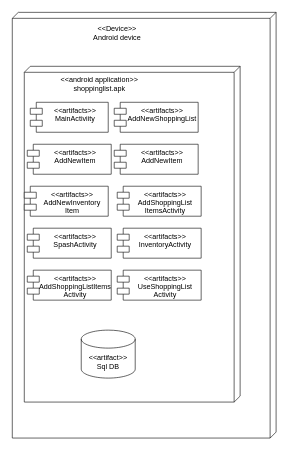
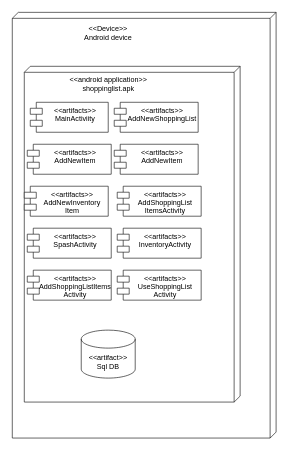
(117, 33) -> (108, 33)
(99, 84) -> (108, 84)
